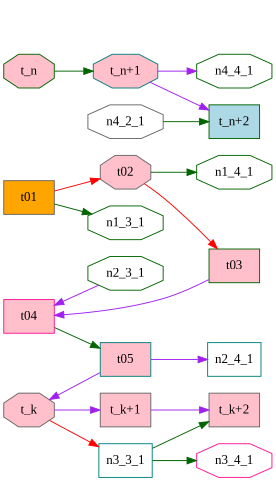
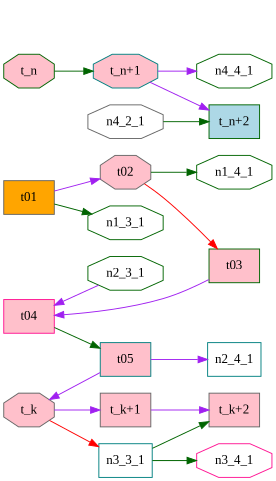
(73, 186) -> (73, 186)
